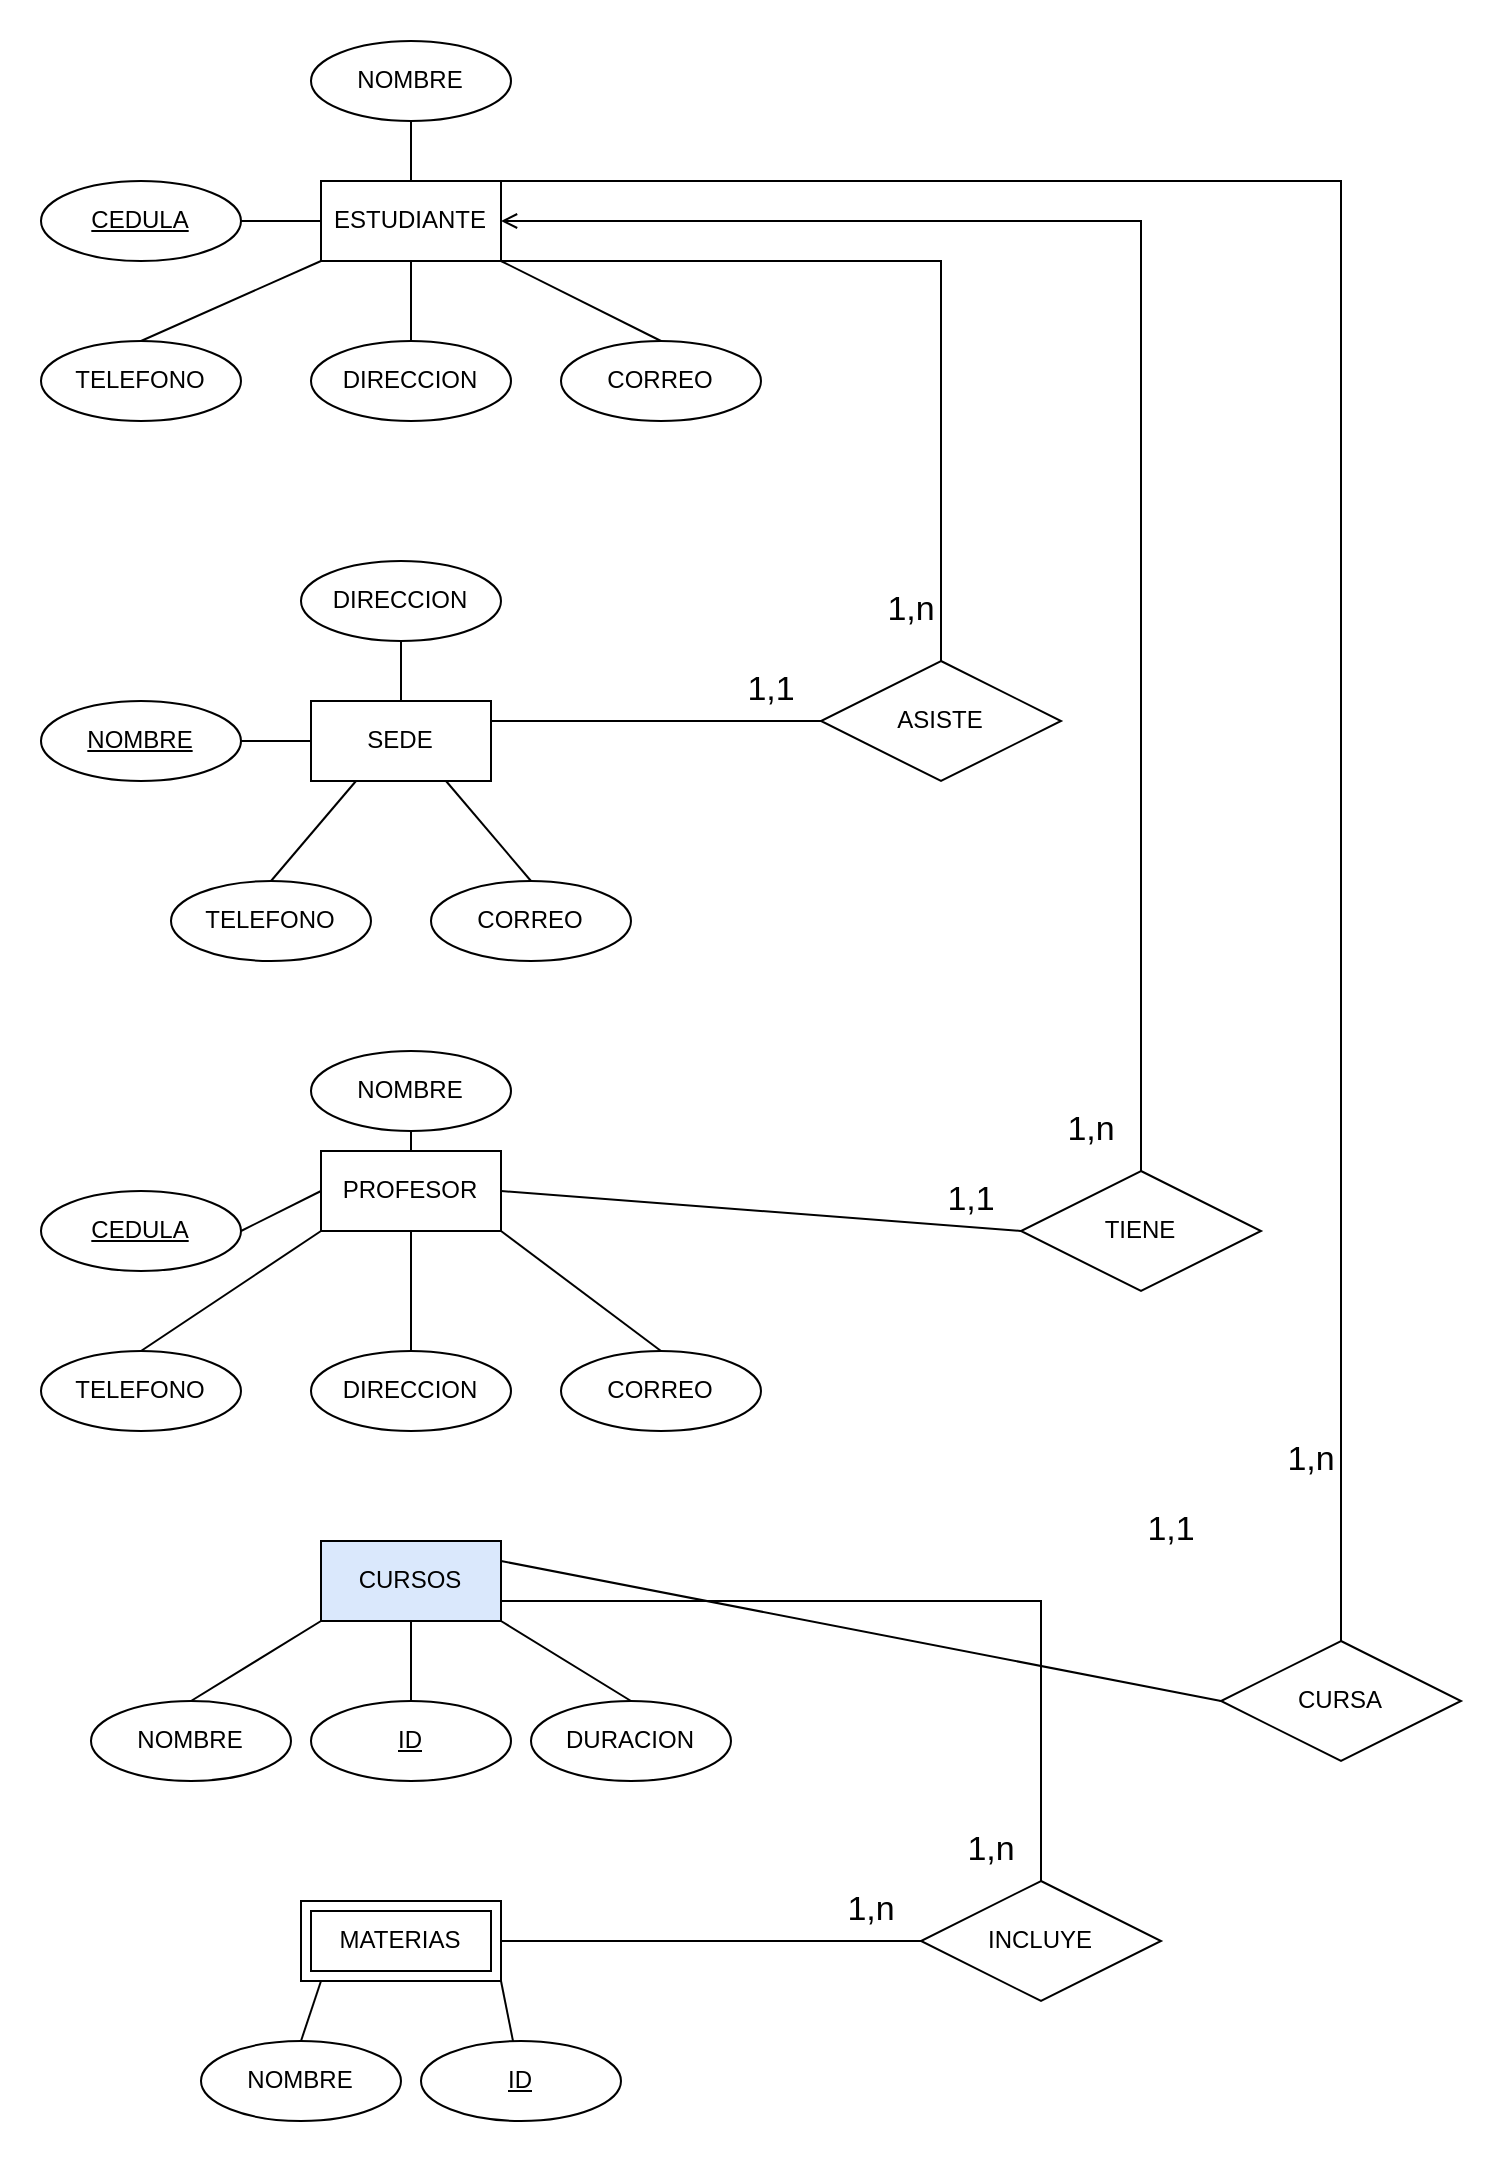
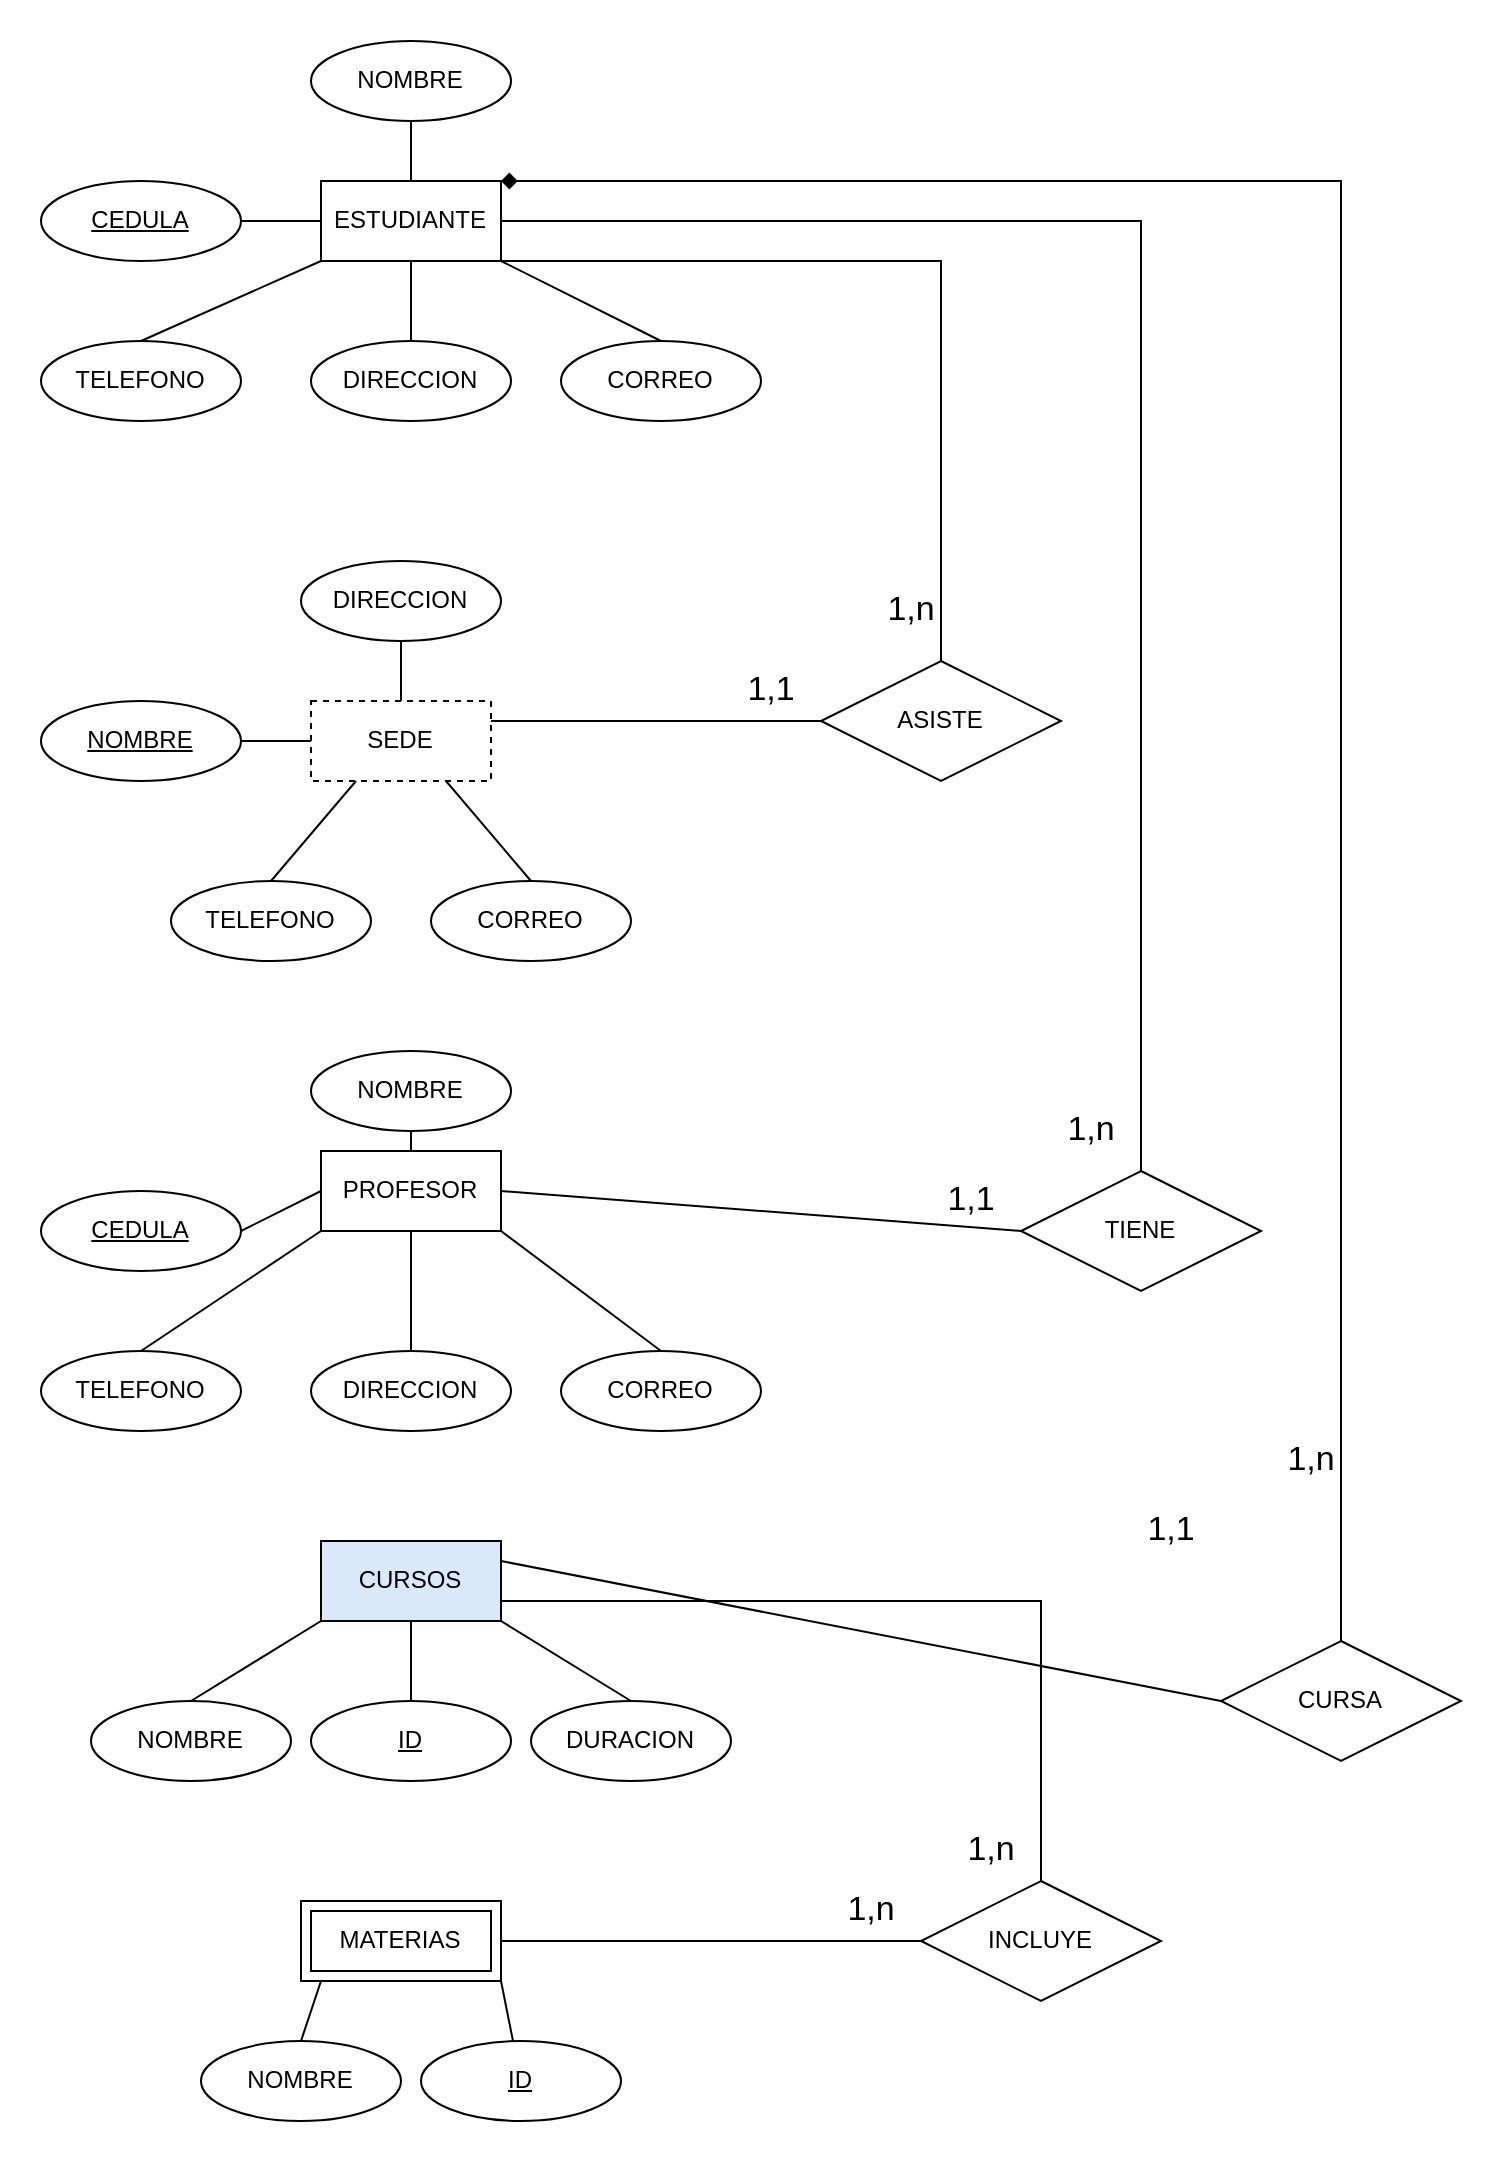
(509, 181) -> (517, 181)
(509, 221) -> (507, 221)
(401, 741) -> (401, 741)
